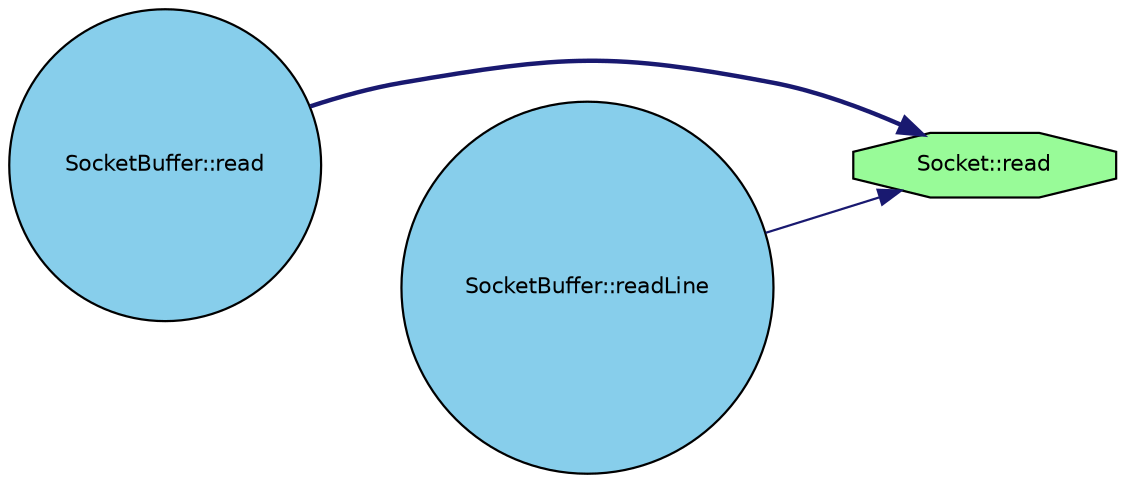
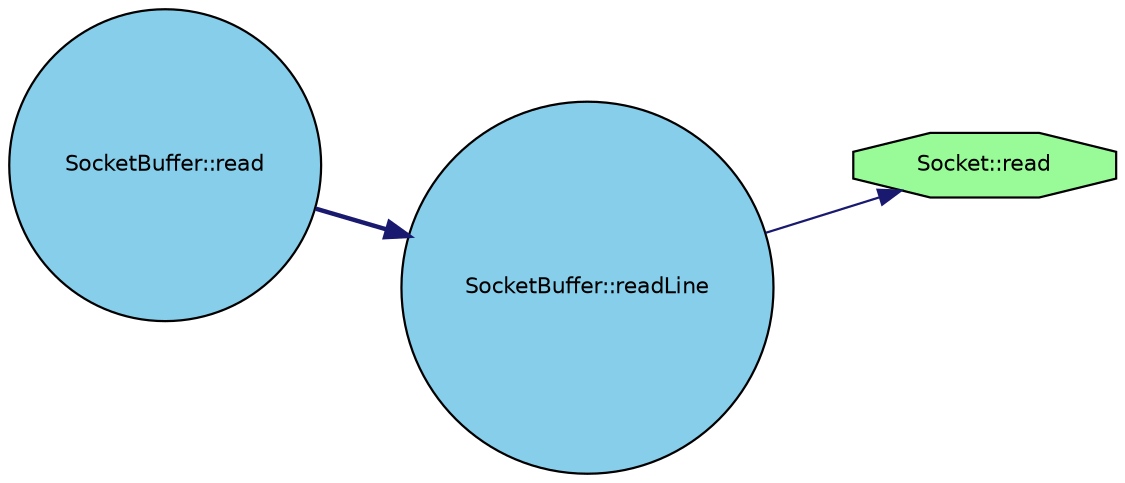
(608, 61) -> (351, 219)
